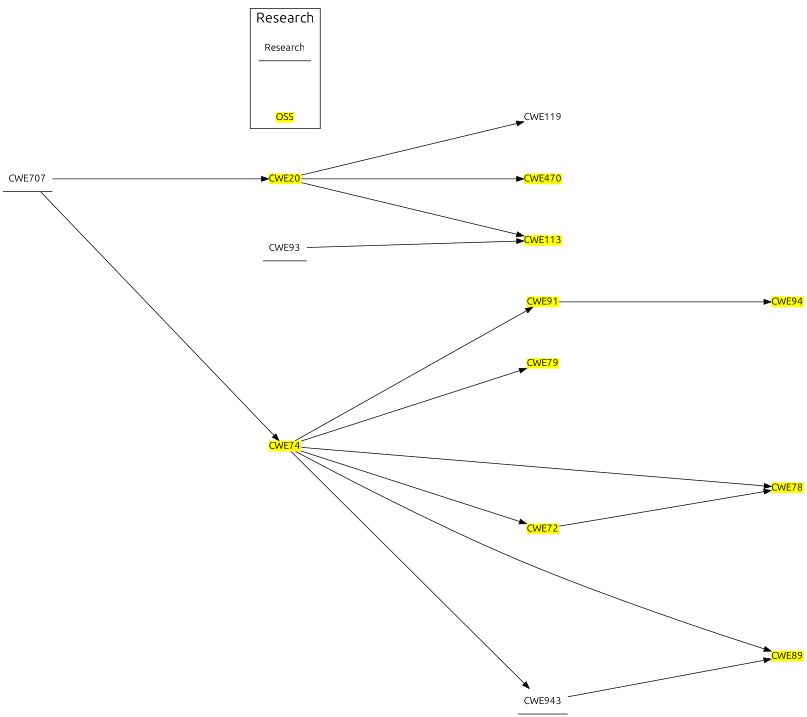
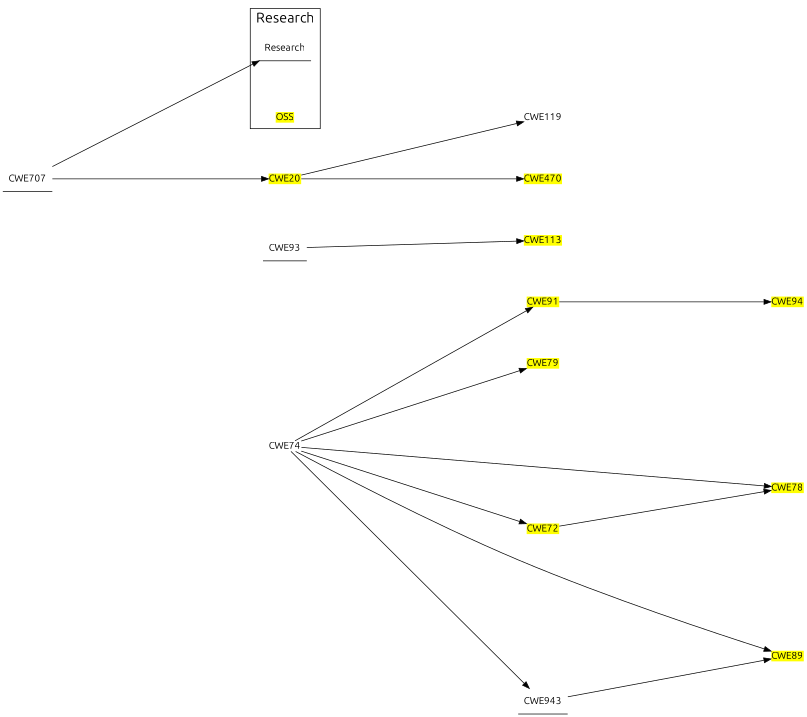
(409, 208) -> none
(157, 314) -> (153, 115)
(285, 446) -> (285, 446)
